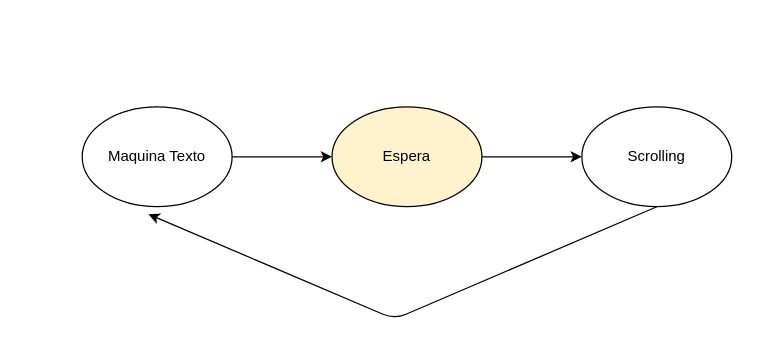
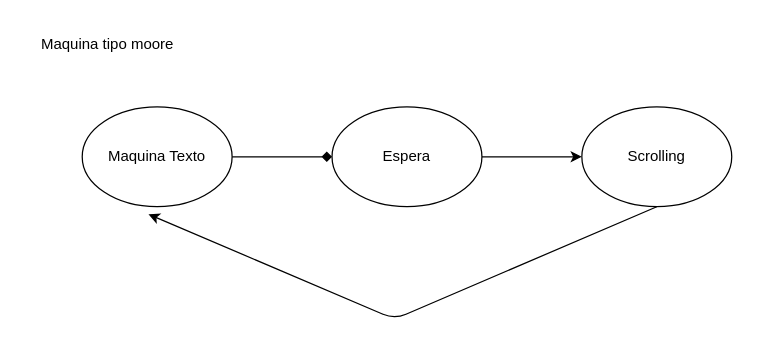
none -> (107, 44)
(322, 157) -> (321, 157)
(407, 157) -> (407, 157)
